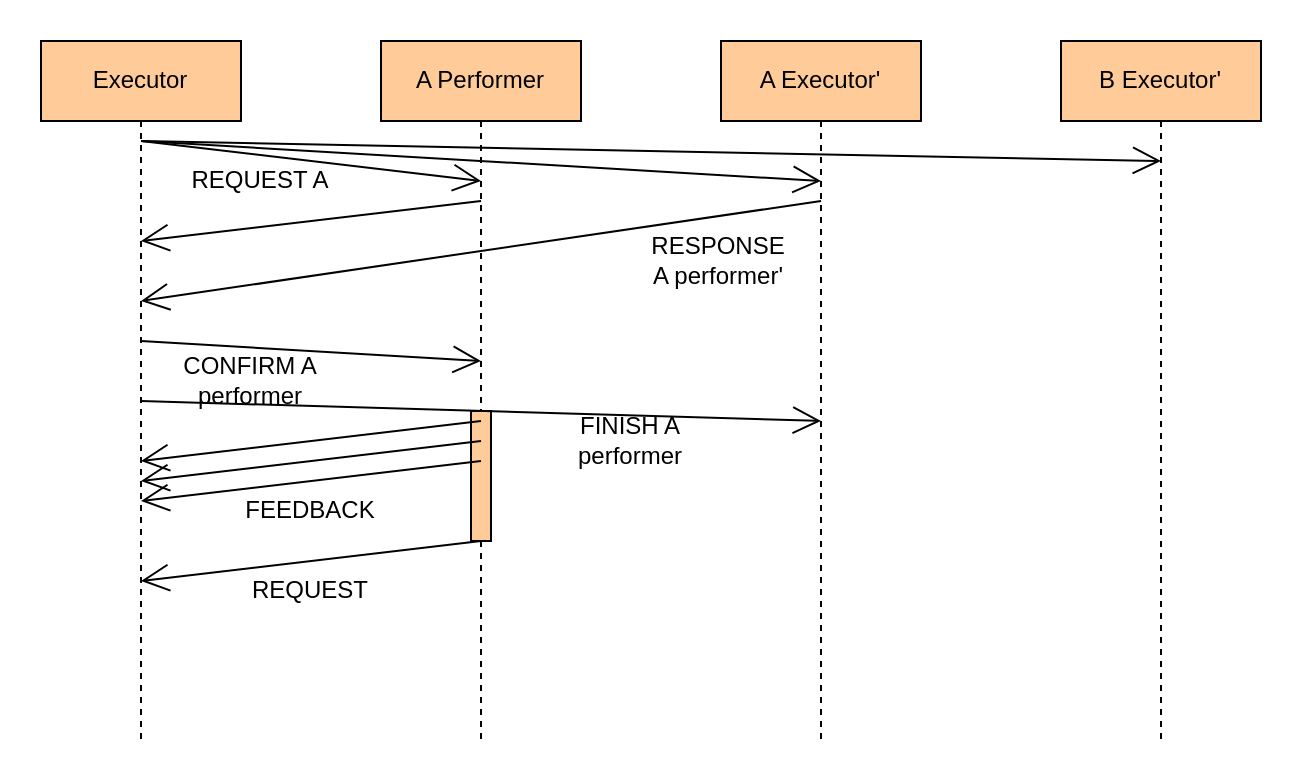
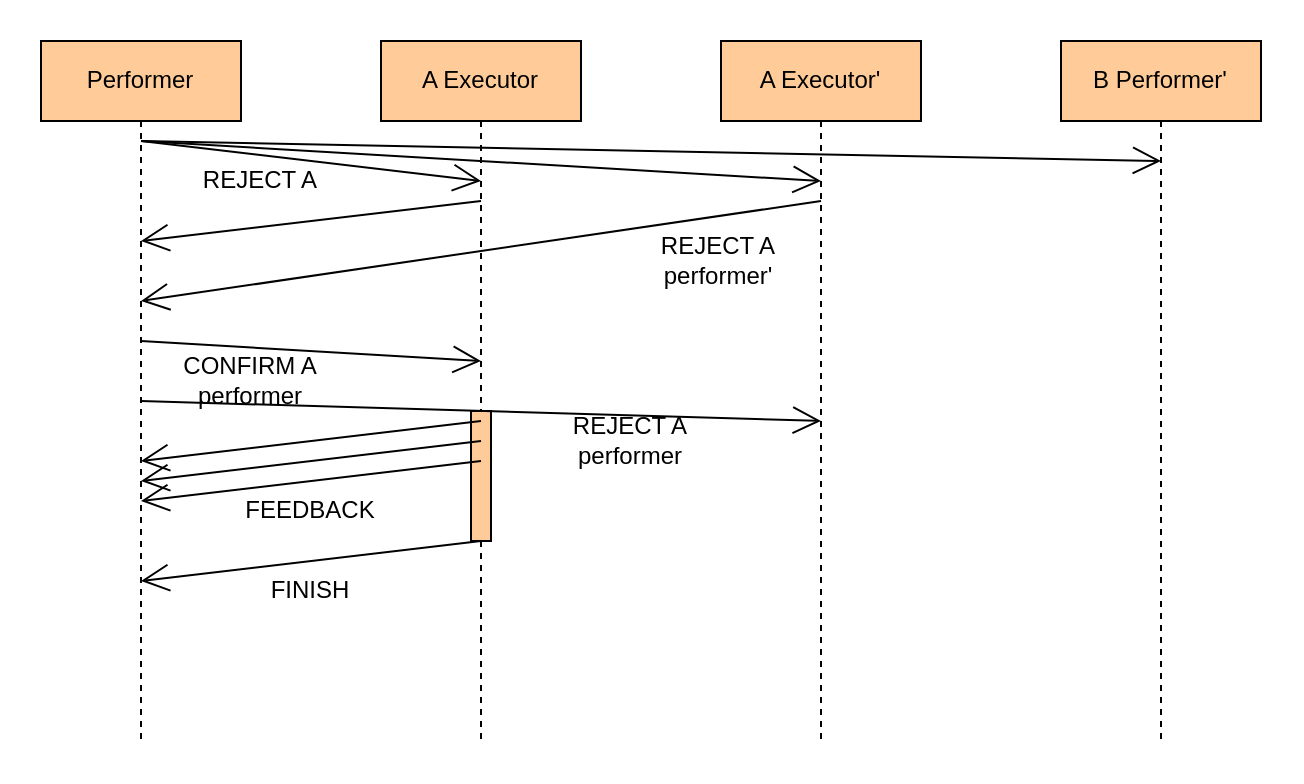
(141, 81) -> (141, 81)
(481, 81) -> (481, 81)
(1161, 81) -> (1161, 81)
(261, 181) -> (261, 181)
(719, 261) -> (719, 261)
(631, 441) -> (631, 441)
(311, 591) -> (311, 591)
